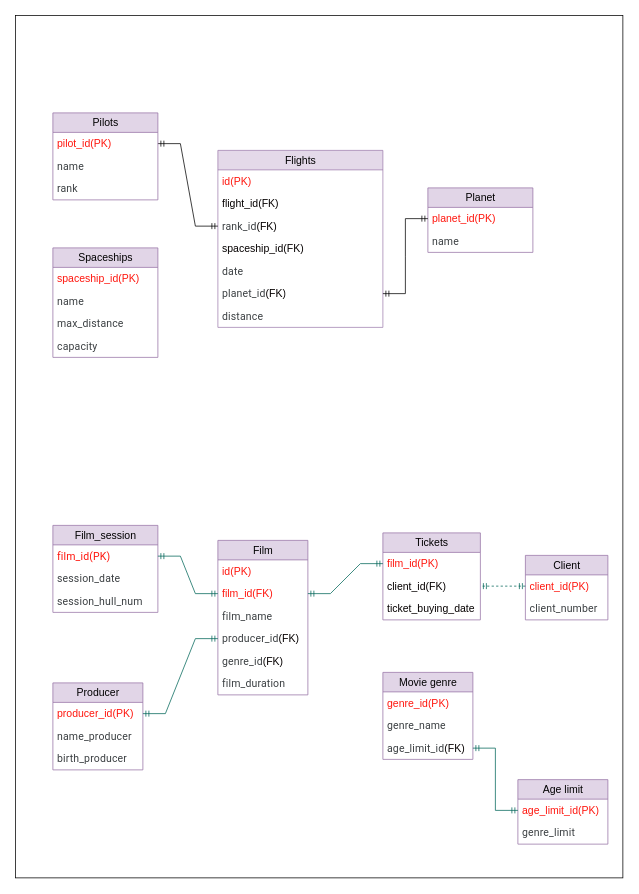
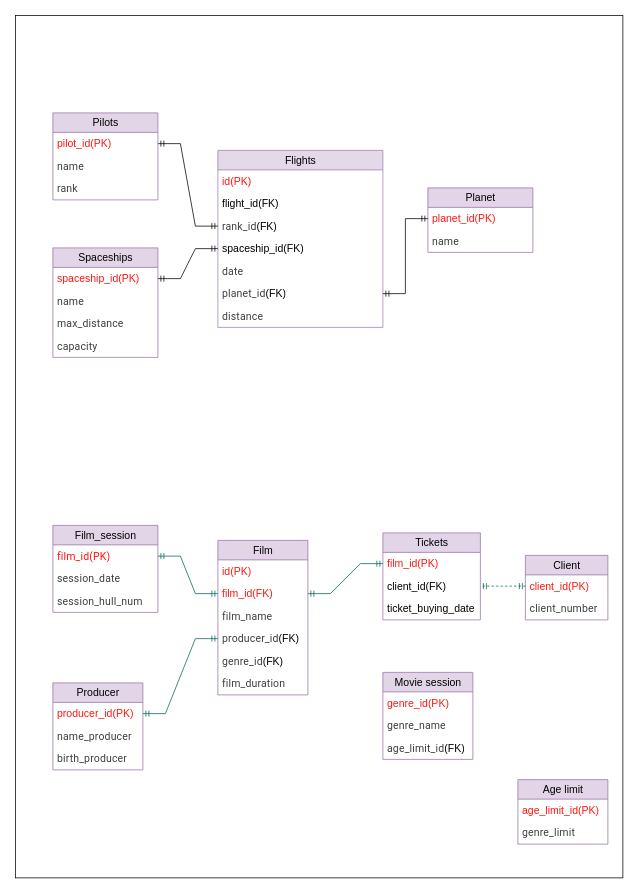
none -> (188, 264)
(428, 682) -> (428, 682)
(495, 778) -> none
